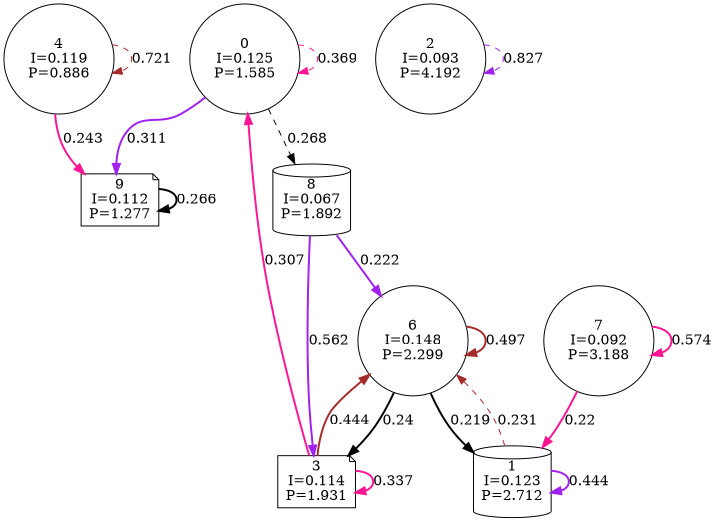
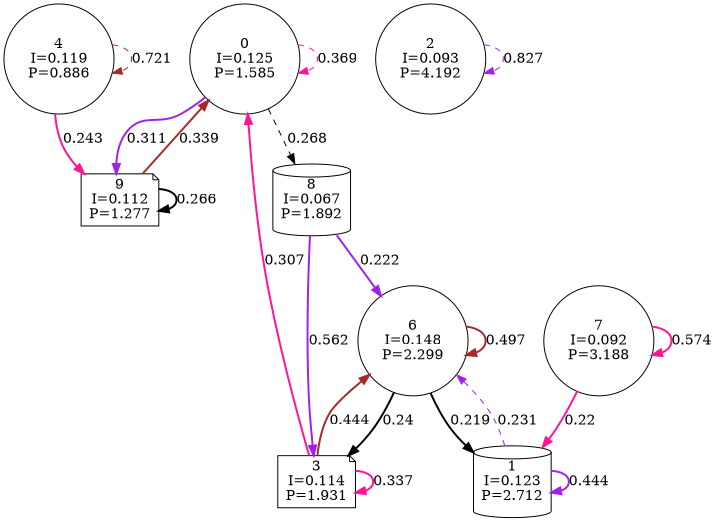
none -> (172, 141)
(489, 411) -> (489, 411)
